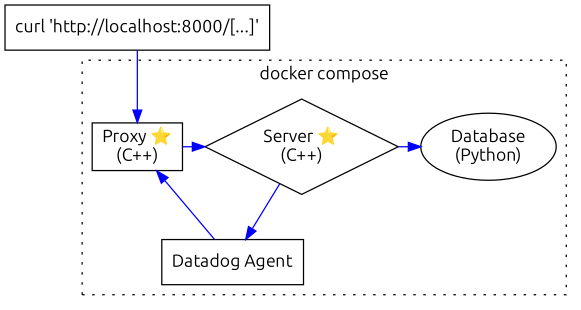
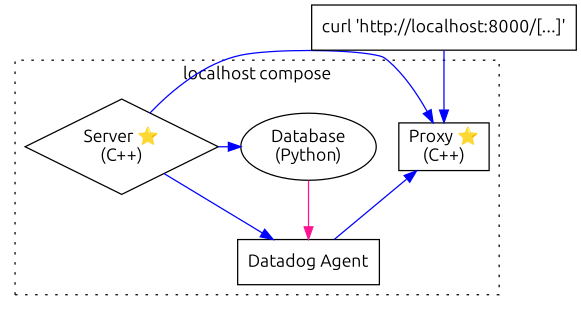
(324, 75) -> (257, 75)
(187, 147) -> (293, 51)
none -> (309, 204)
